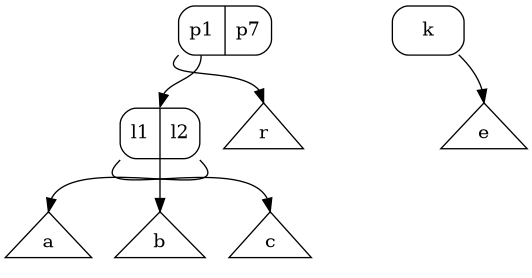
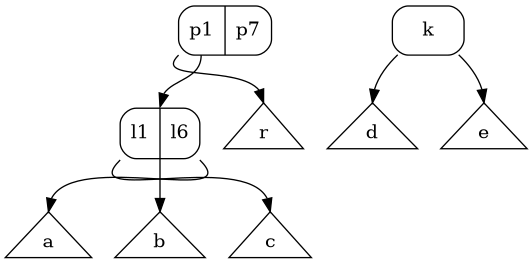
(180, 133) -> (180, 133)
none -> (372, 133)
